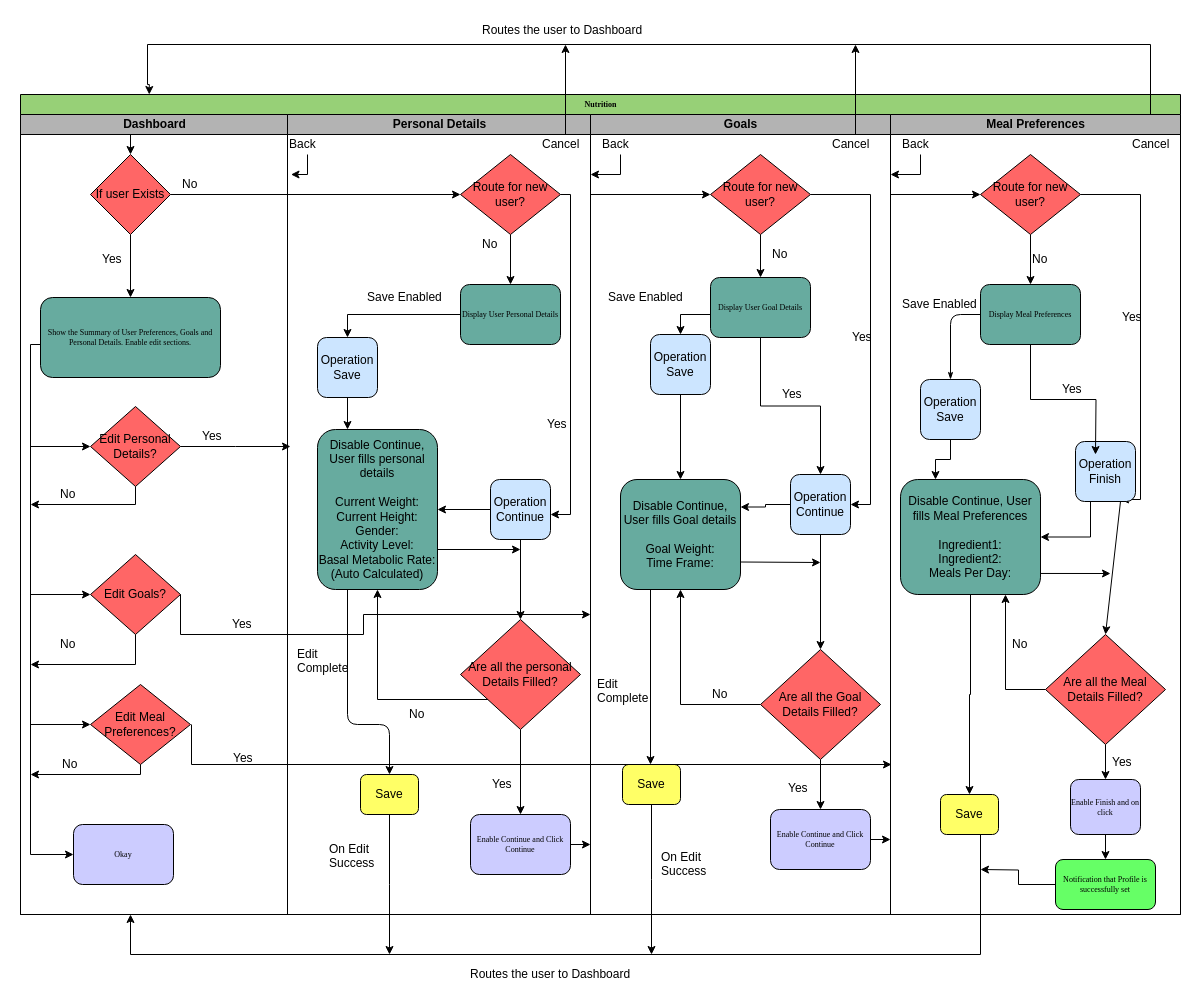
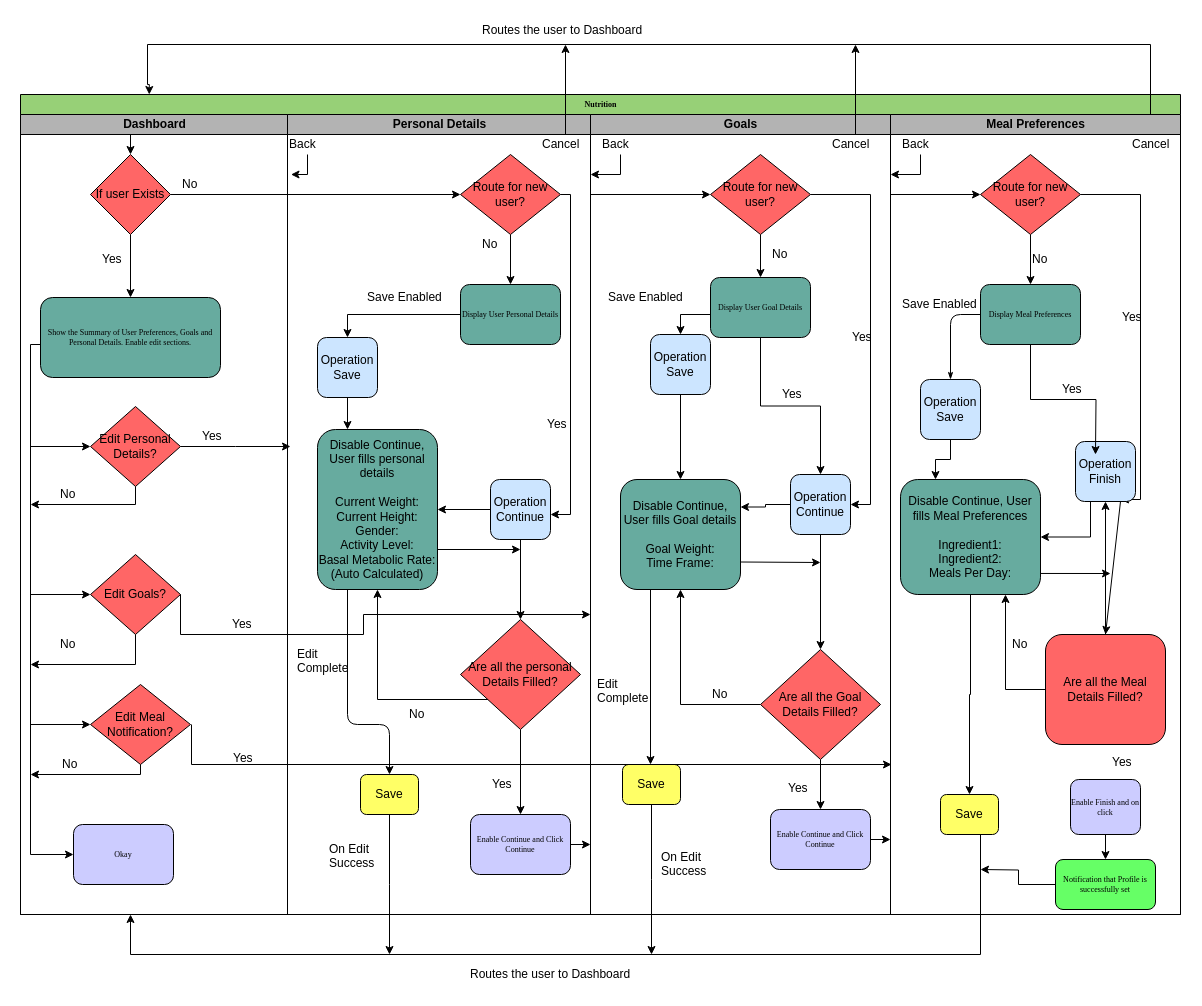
(1106, 690) -> (1106, 690)
(141, 725) -> (141, 725)
(1106, 764) -> (1106, 561)
